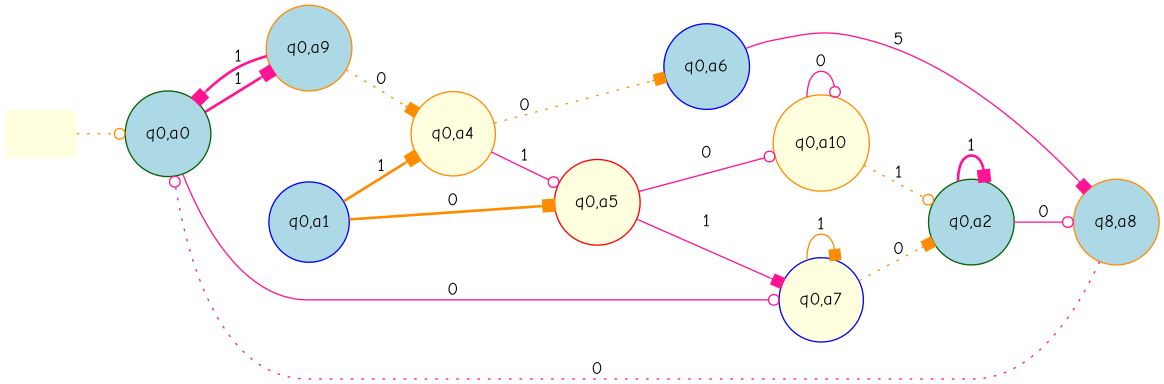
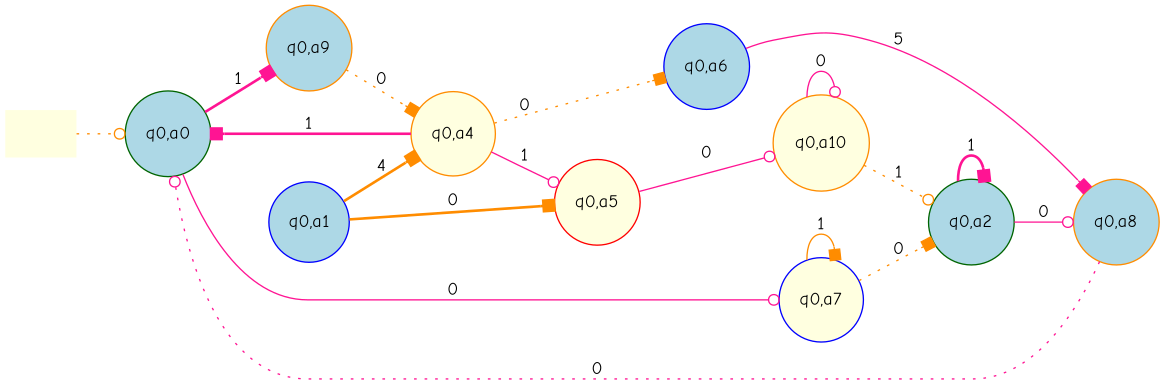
(234, 70) -> (318, 134)
(382, 166) -> (382, 166)
(1116, 222) -> (1116, 222)
(704, 249) -> none
